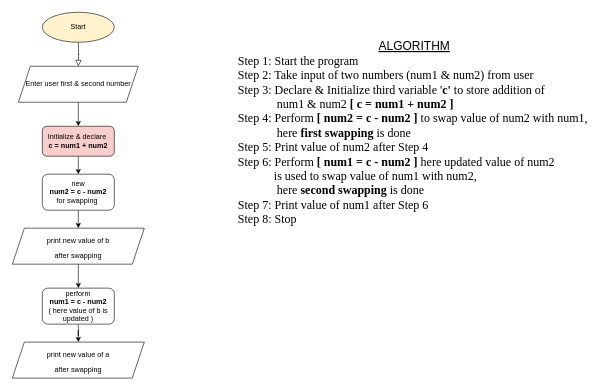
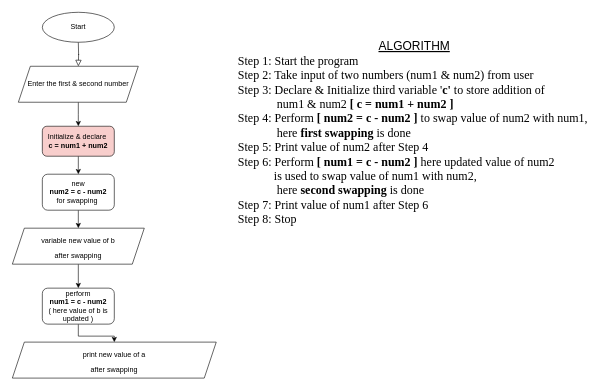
(78, 27) -> (78, 27)
(78, 84) -> (78, 84)
(78, 246) -> (78, 246)
(78, 360) -> (114, 360)
